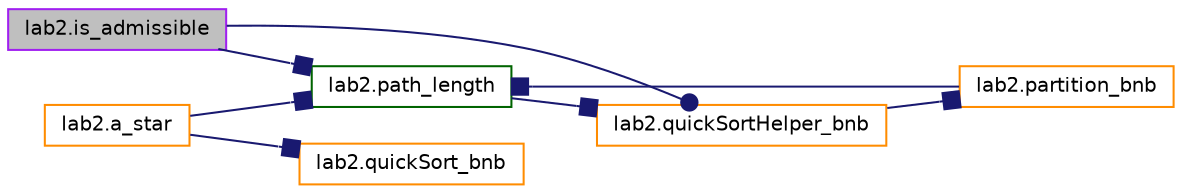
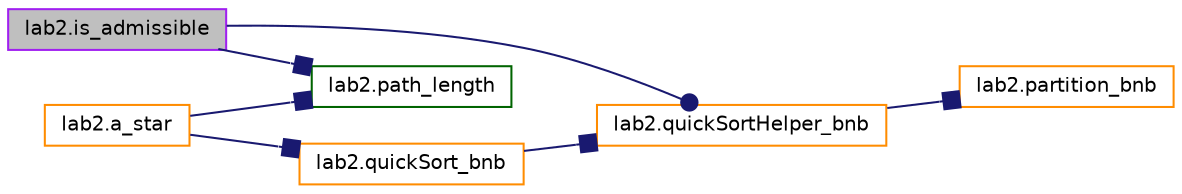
(746, 87) -> none
(544, 102) -> (550, 148)
